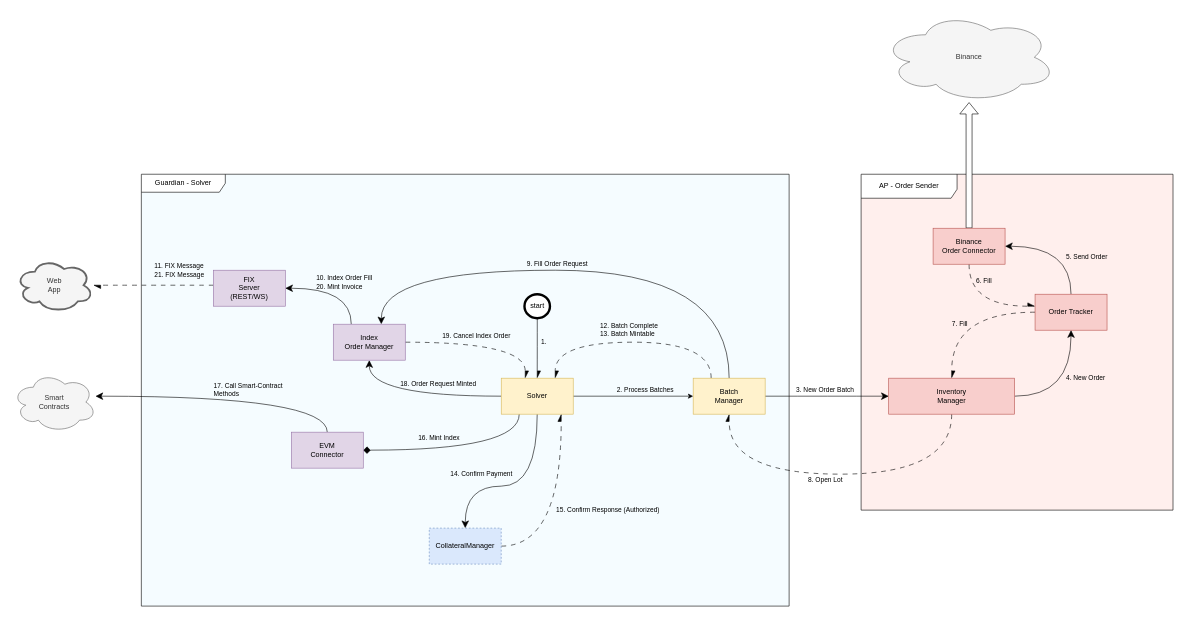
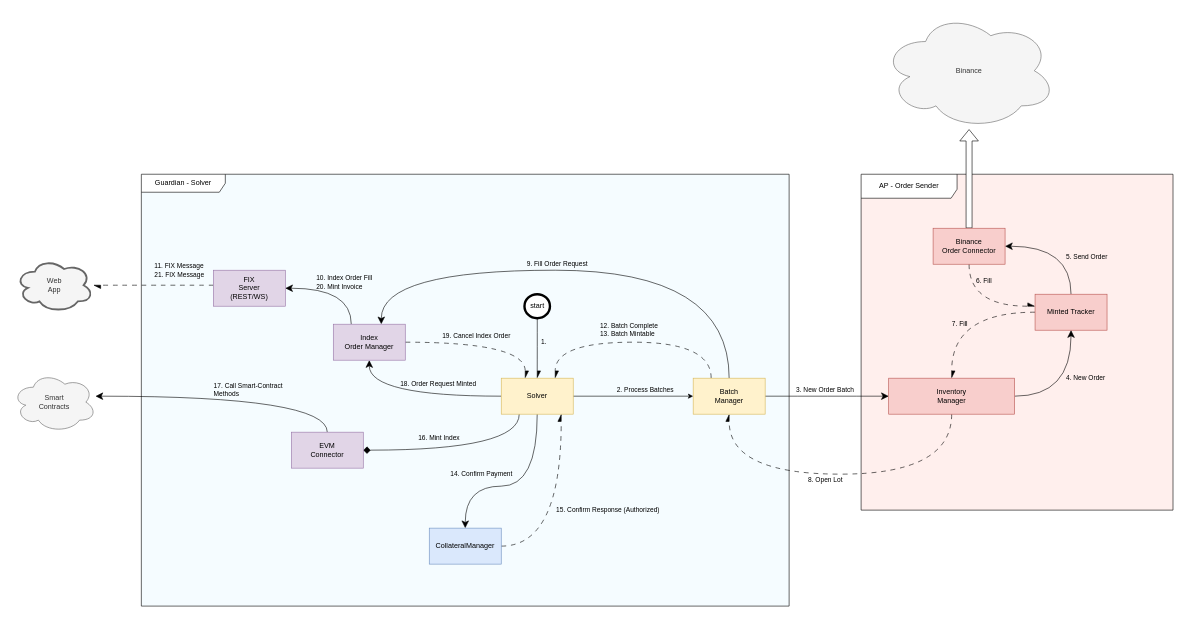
(969, 57) -> (969, 71)
(1071, 312) -> (1071, 312)
(465, 546) -> (465, 546)
